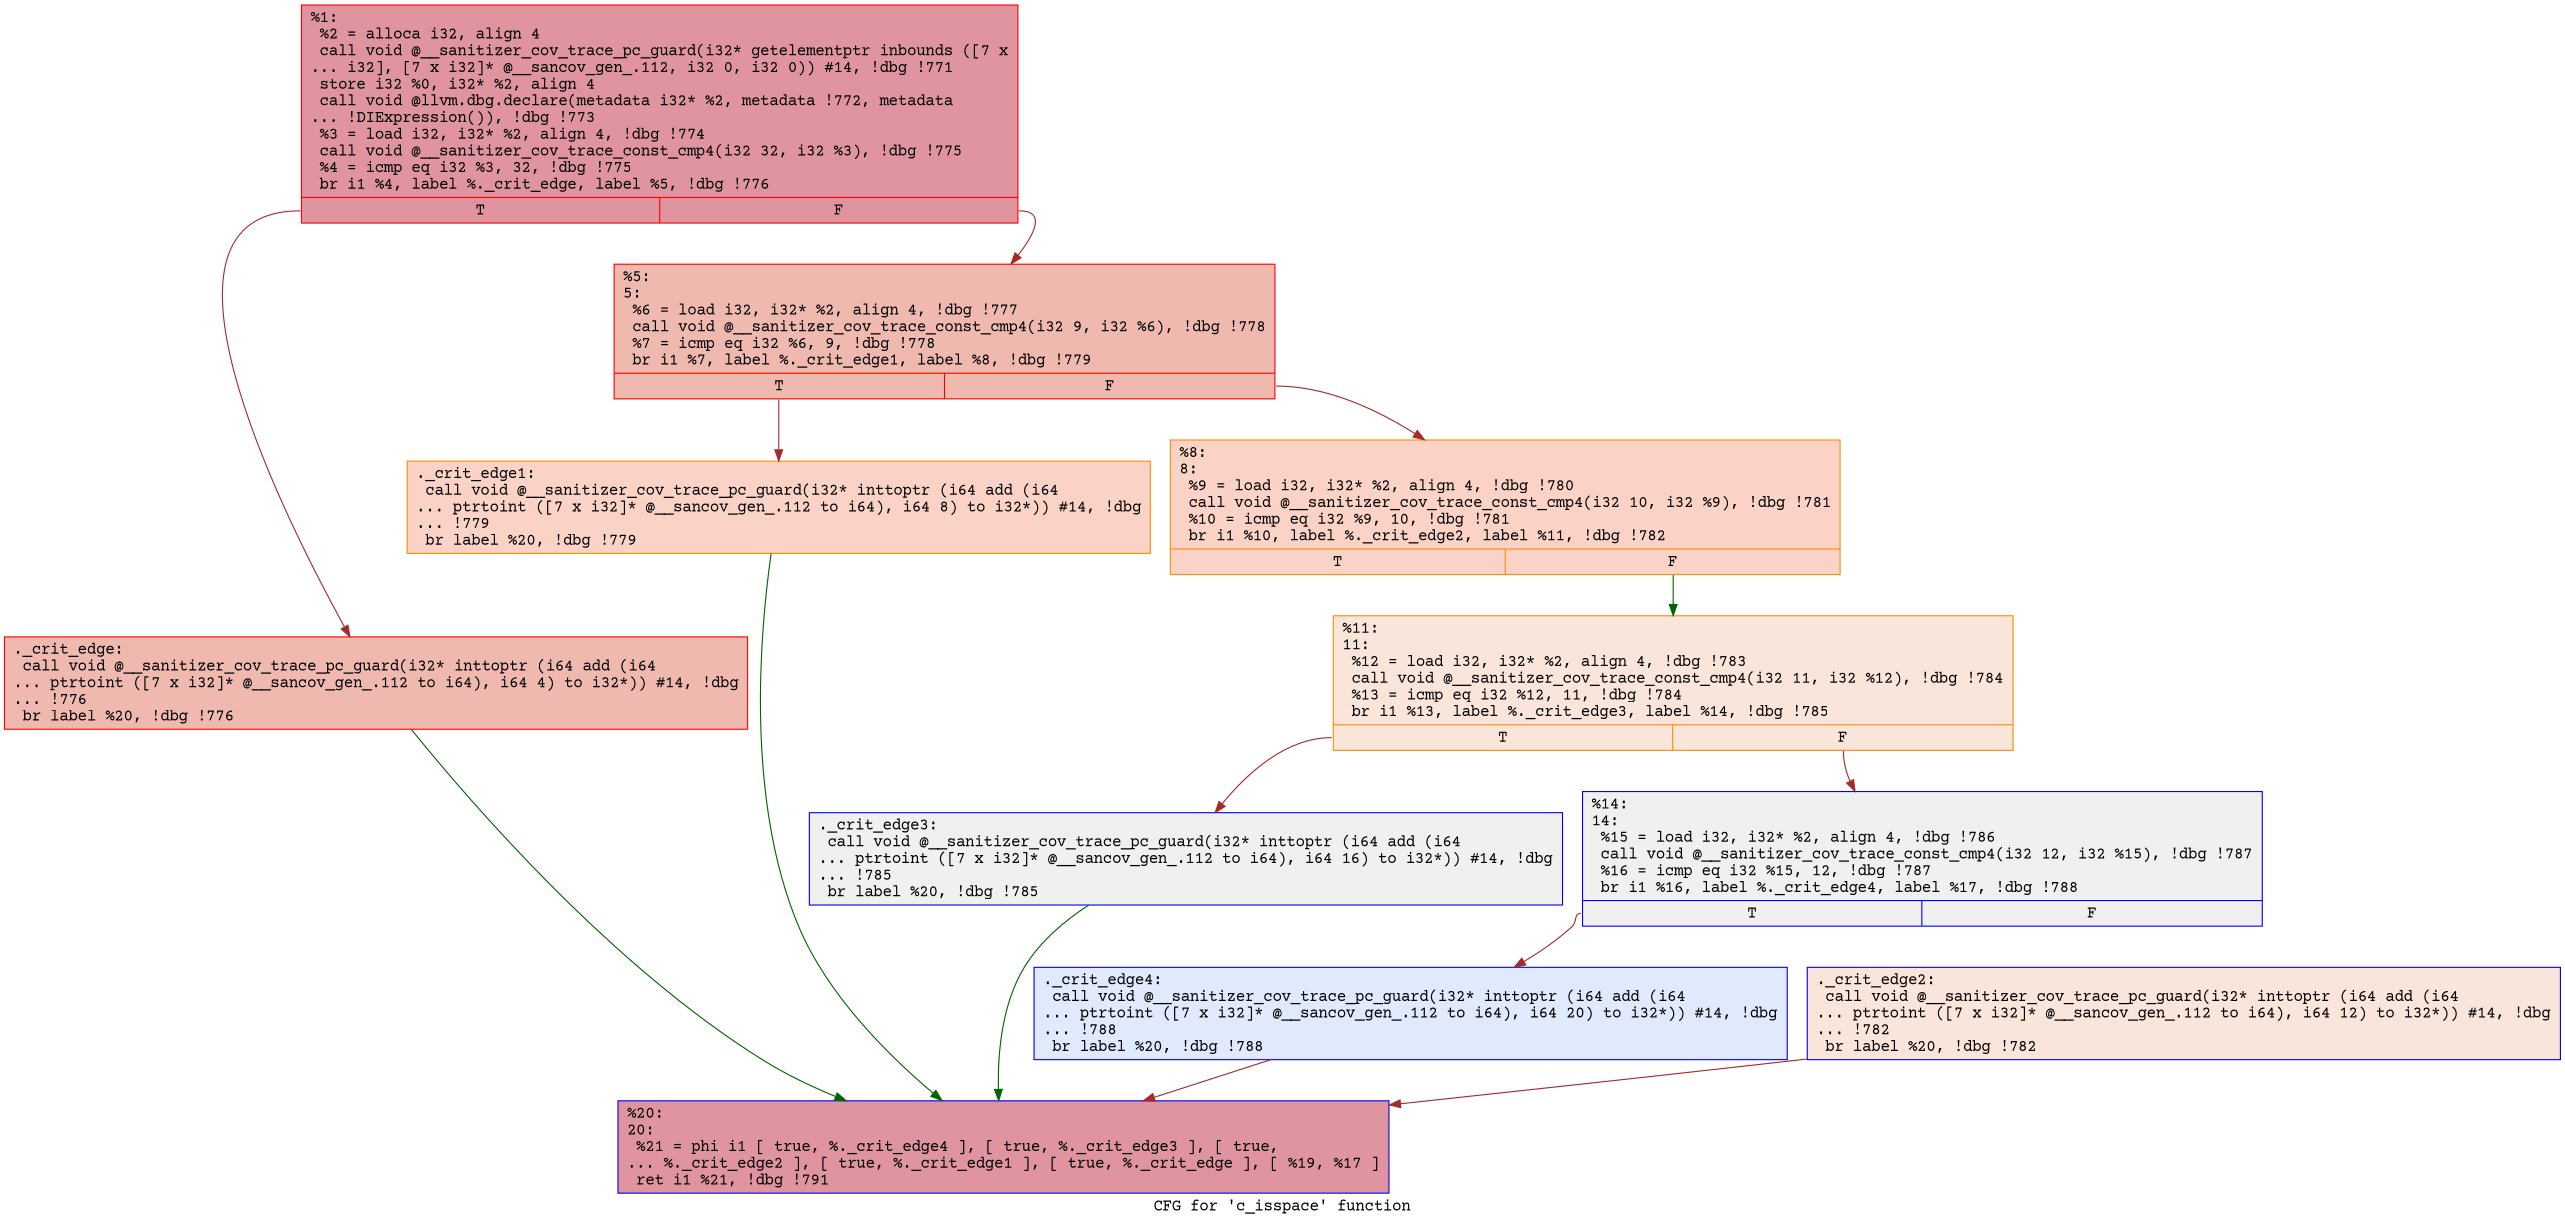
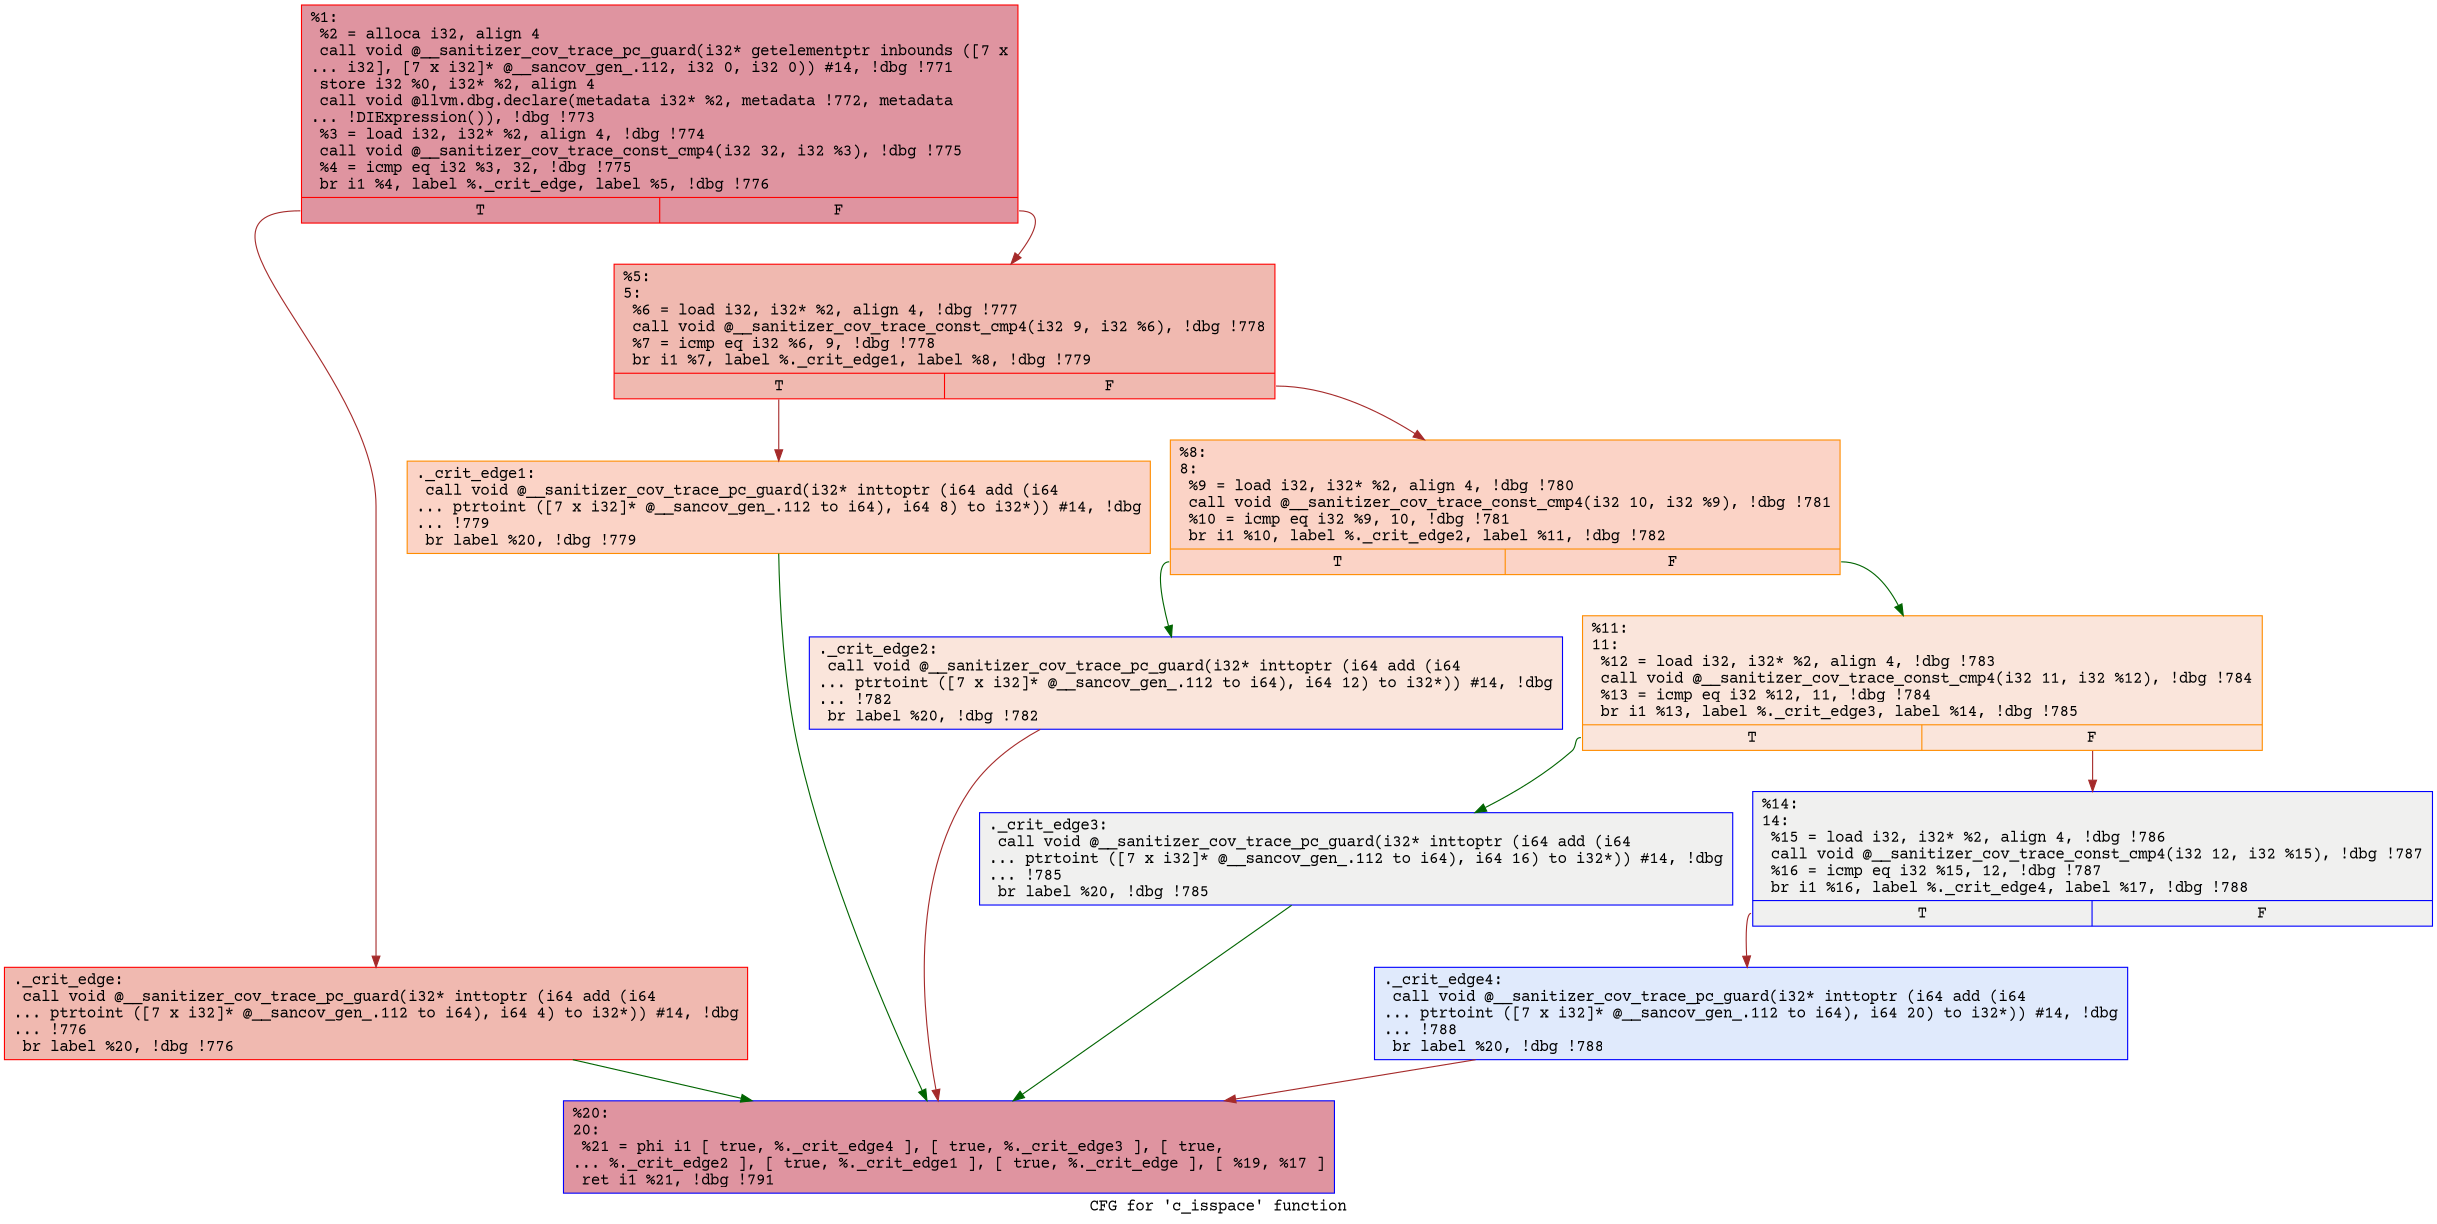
none -> (1161, 592)
(1270, 759) -> (1538, 777)
